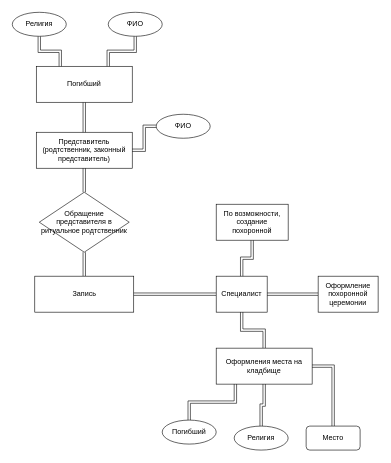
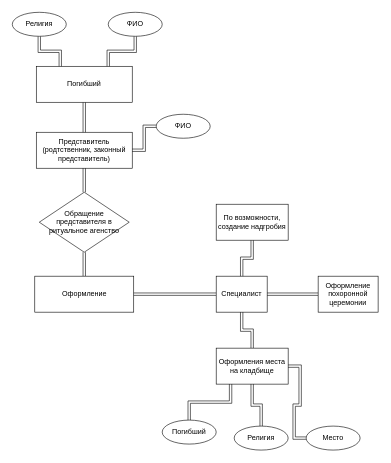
(84, 222) -> (84, 222)
(252, 222) -> (252, 222)
(85, 294) -> (85, 294)
(264, 366) -> (252, 366)
(333, 438) -> (333, 438)
